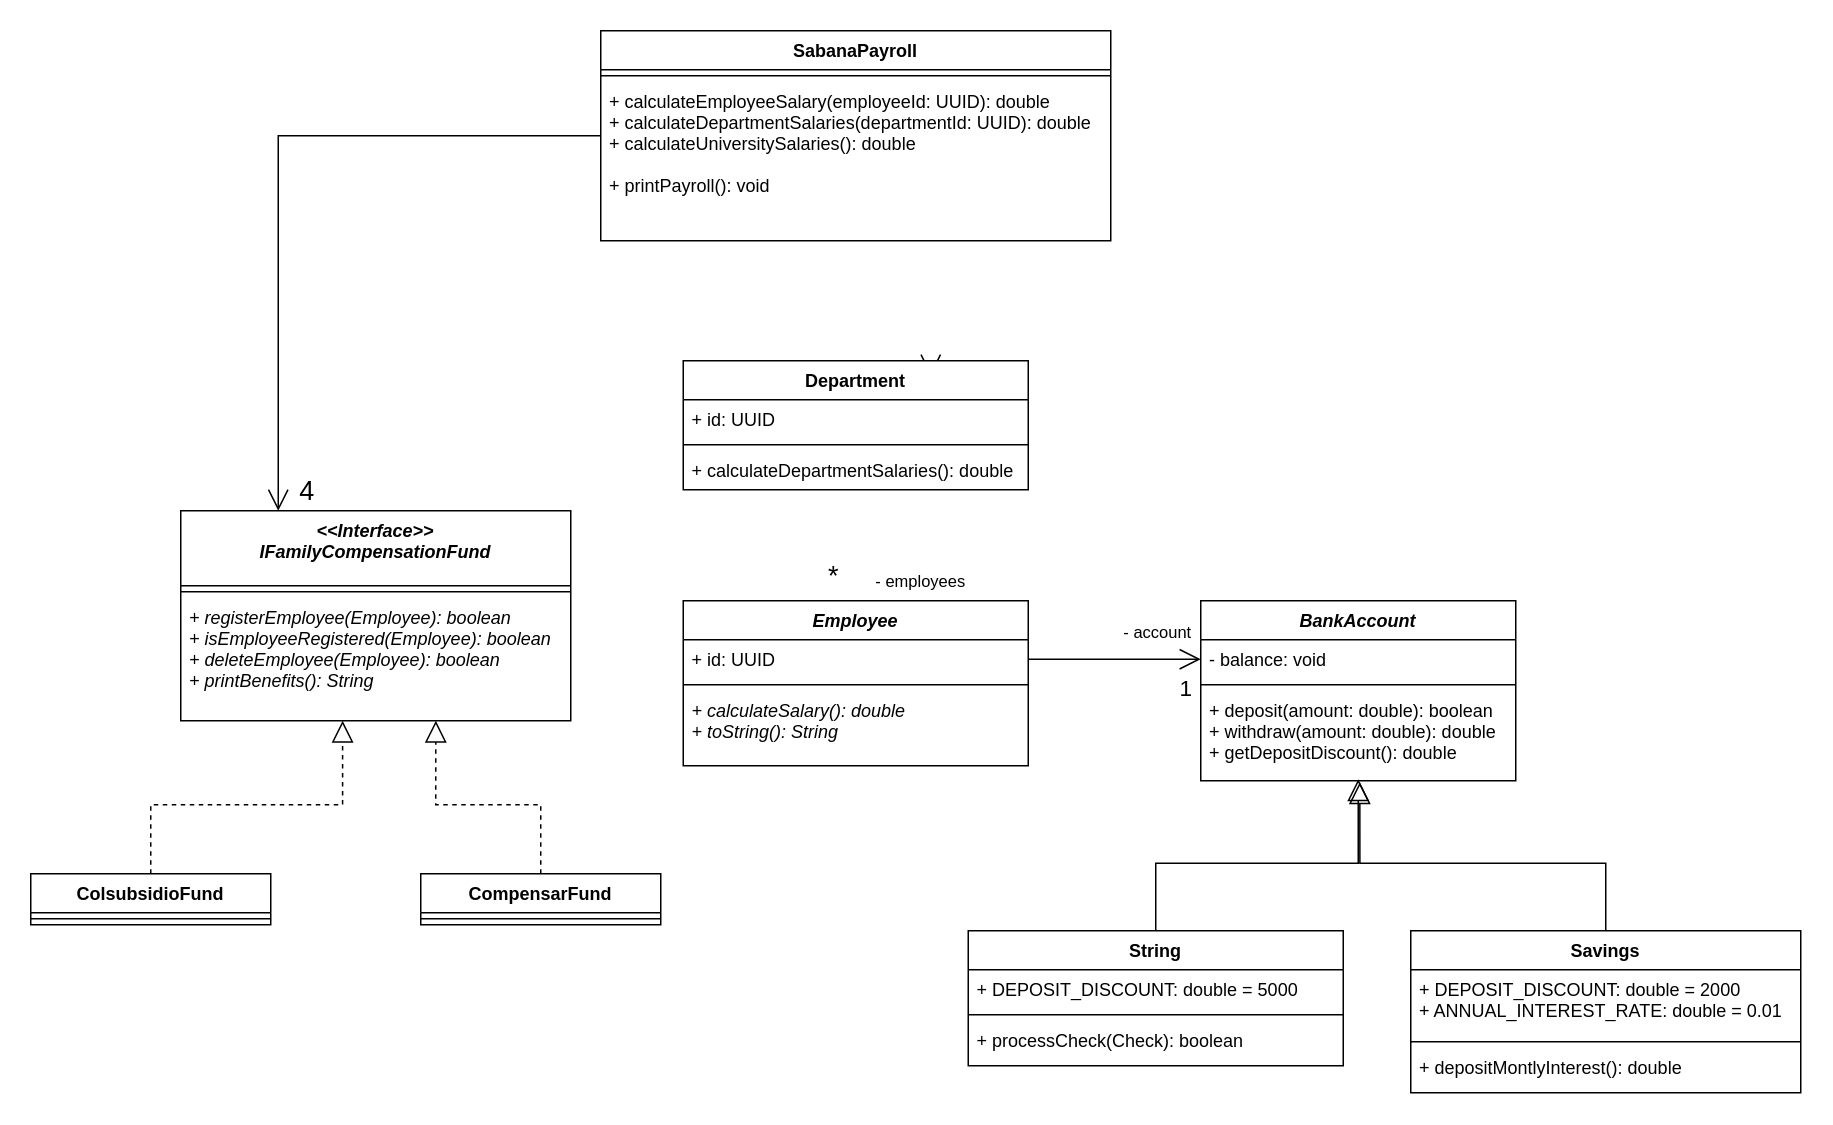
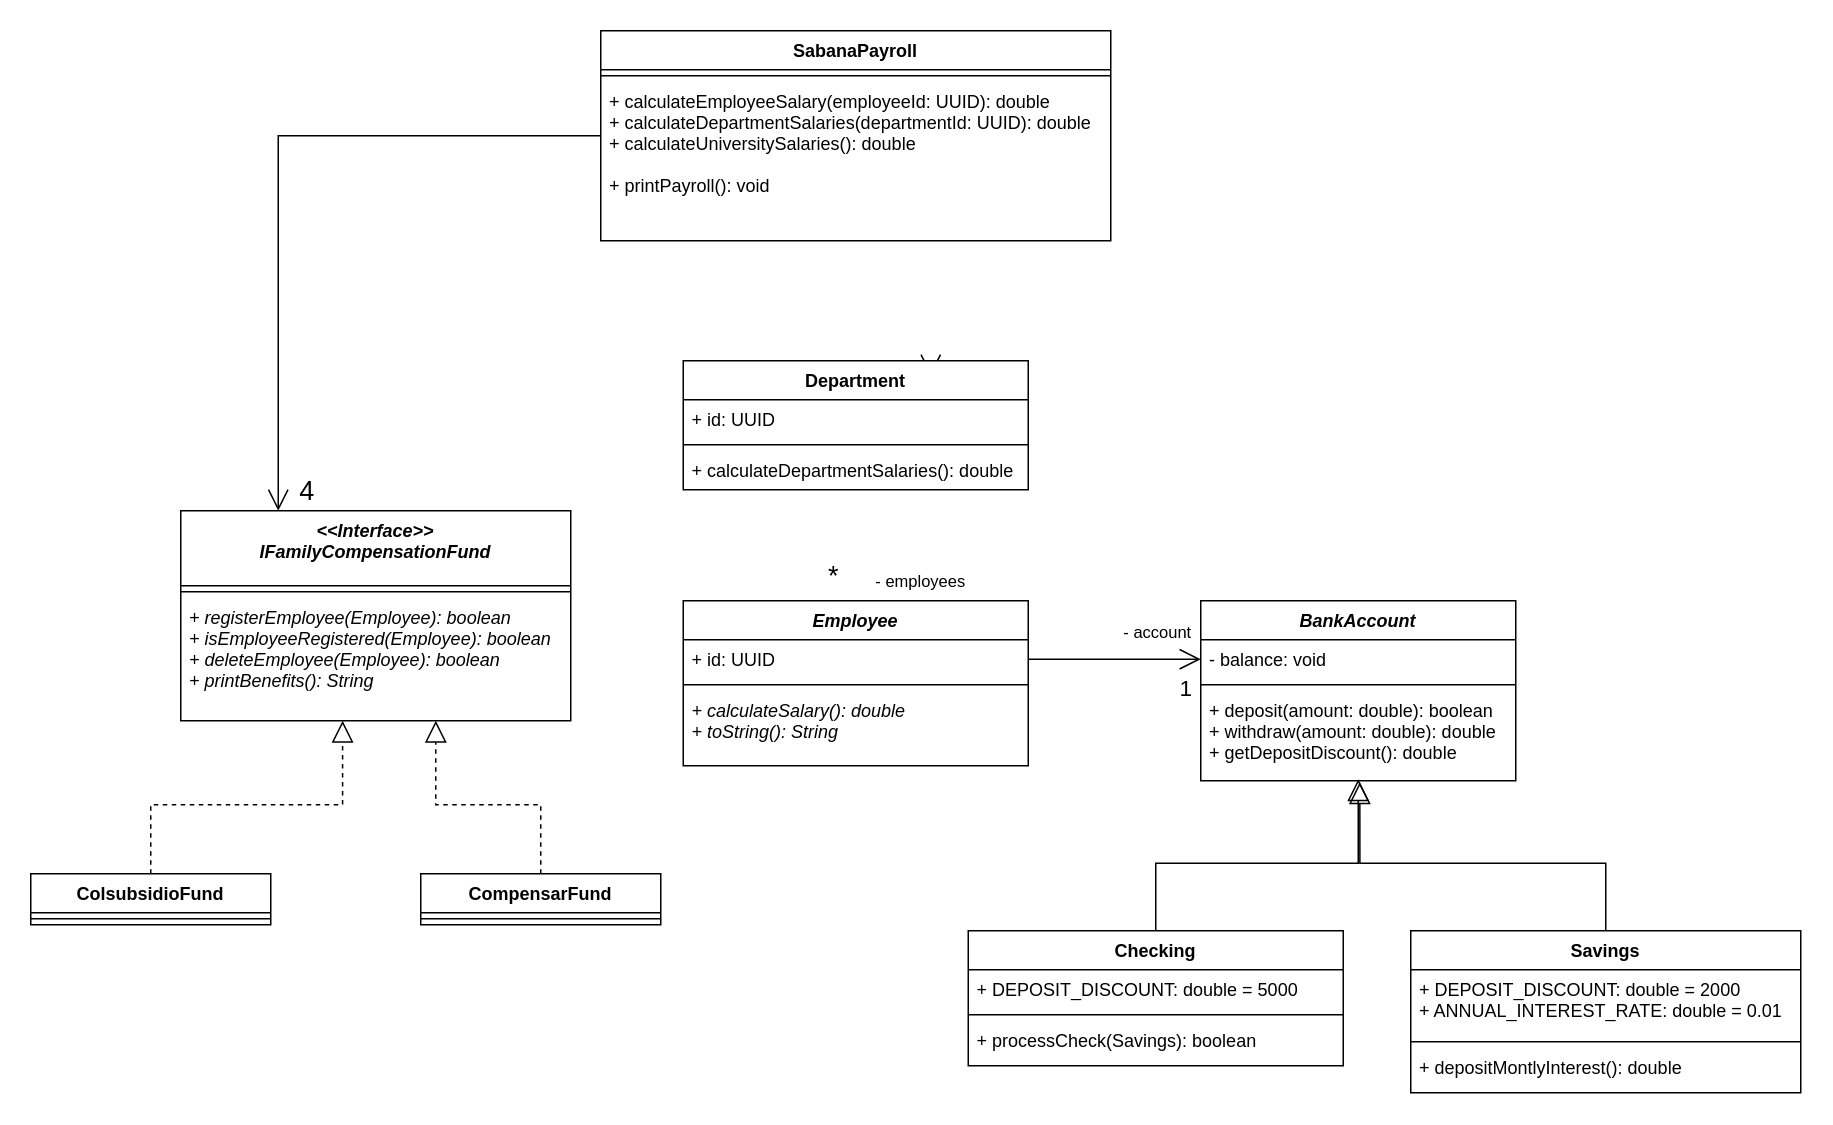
(1155, 951) -> (1155, 951)
(1118, 1041) -> (1126, 1041)
